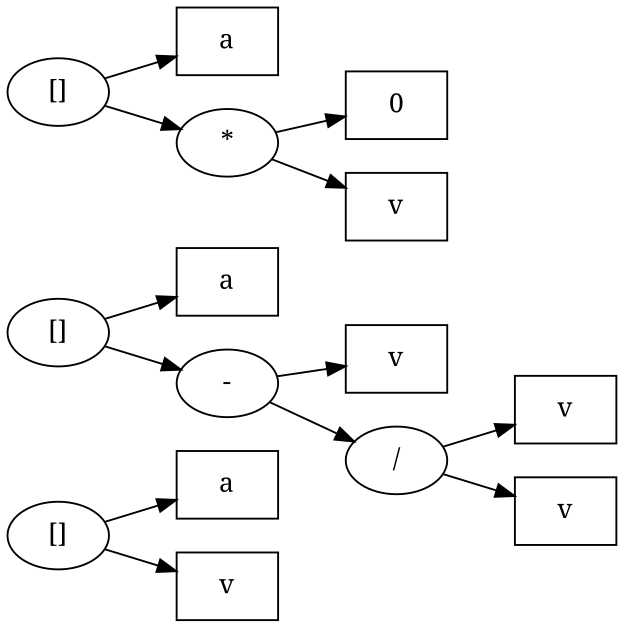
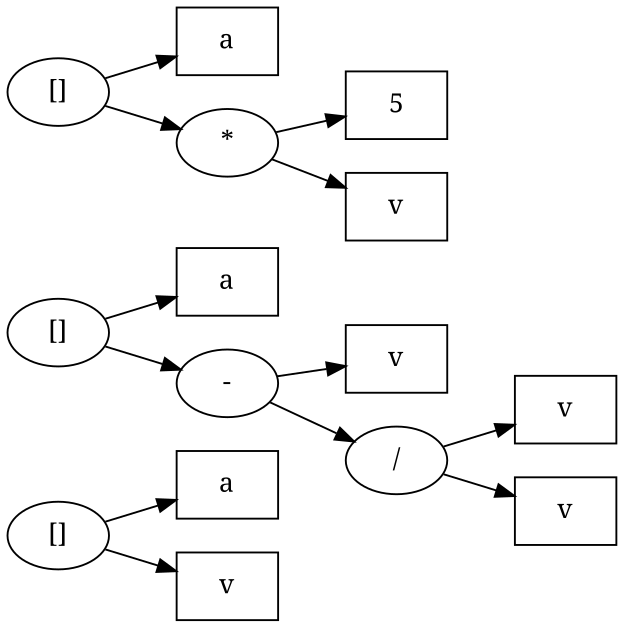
(397, 105) -> (397, 105)
